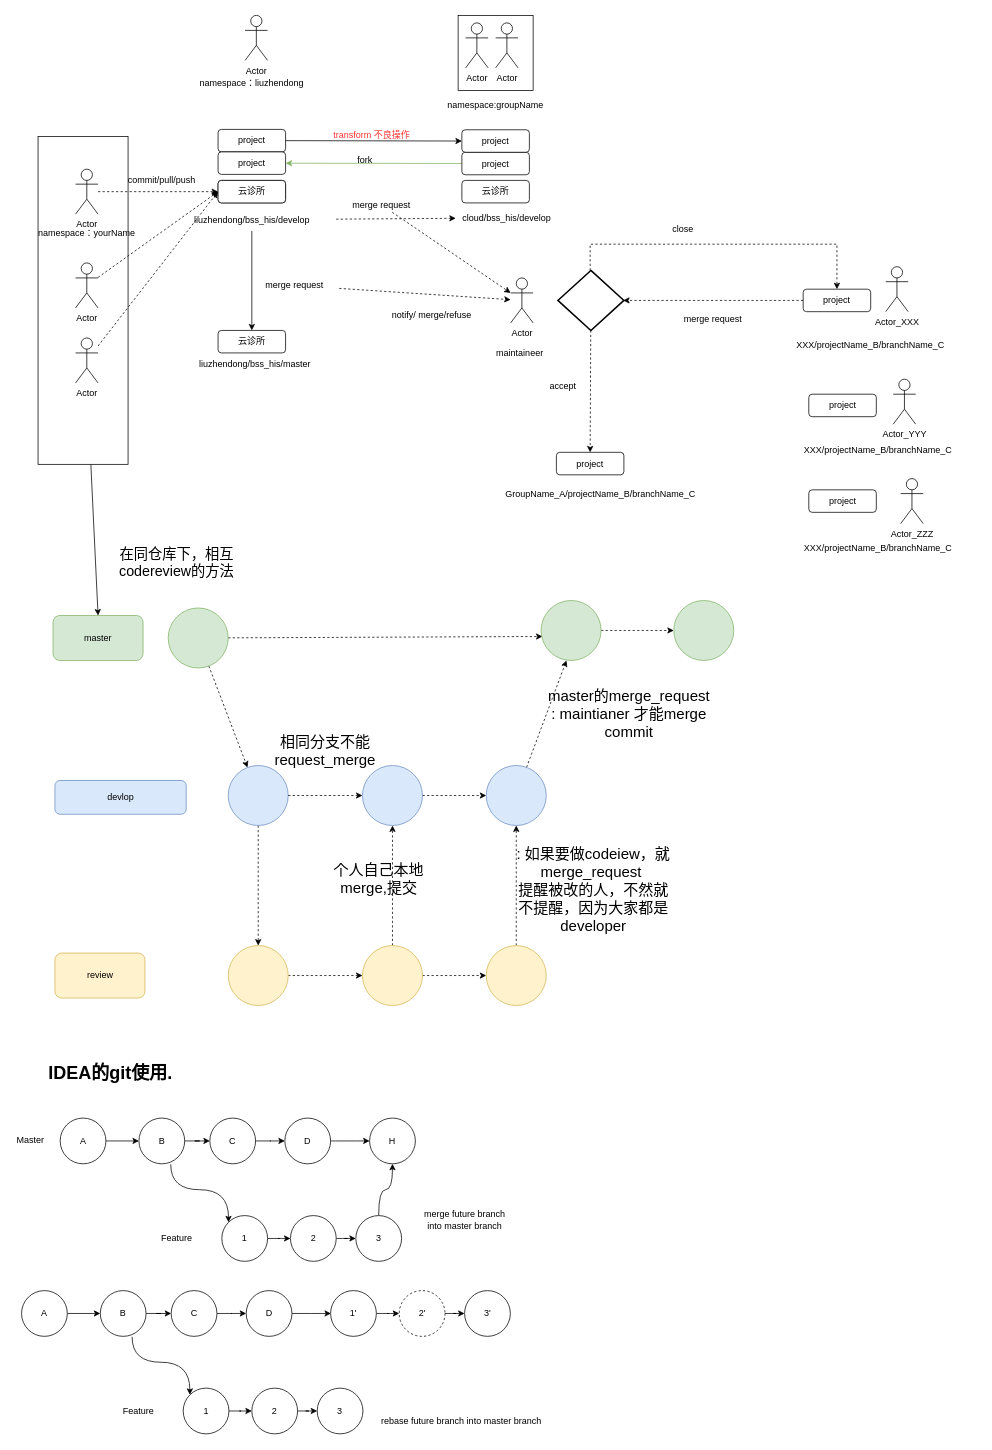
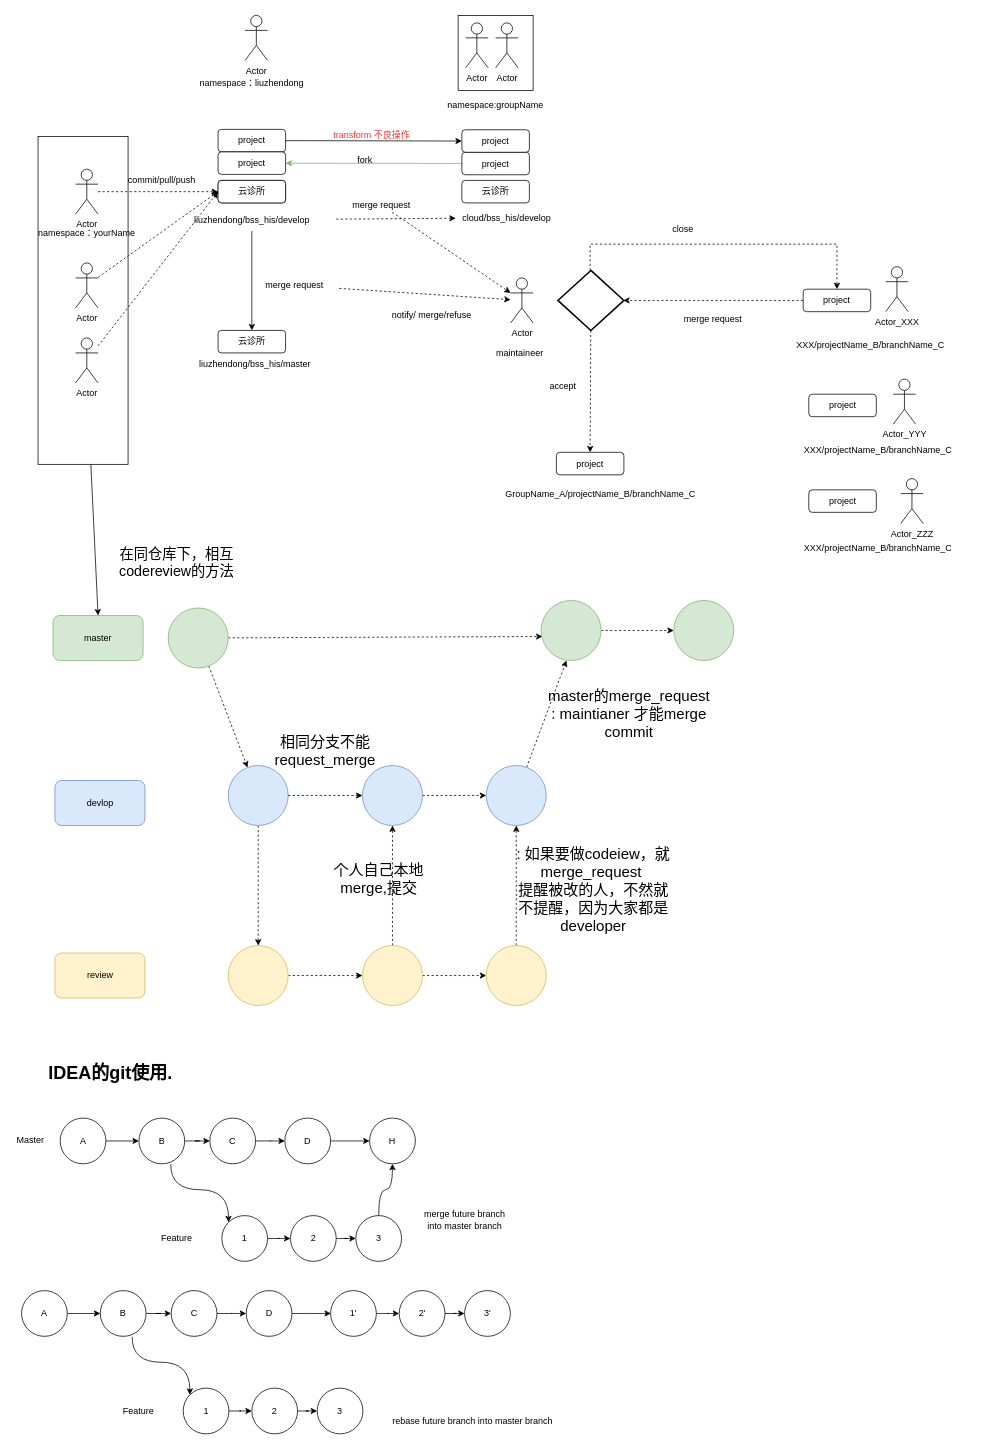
(120, 797) -> (100, 803)
(422, 1313) -> (422, 1313)
(461, 1422) -> (473, 1422)
